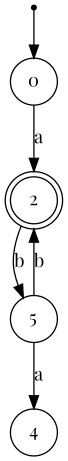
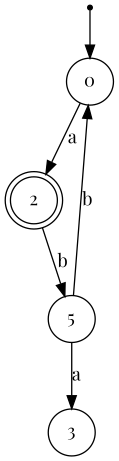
(34, 269) -> (80, 207)
(34, 432) -> (72, 432)
